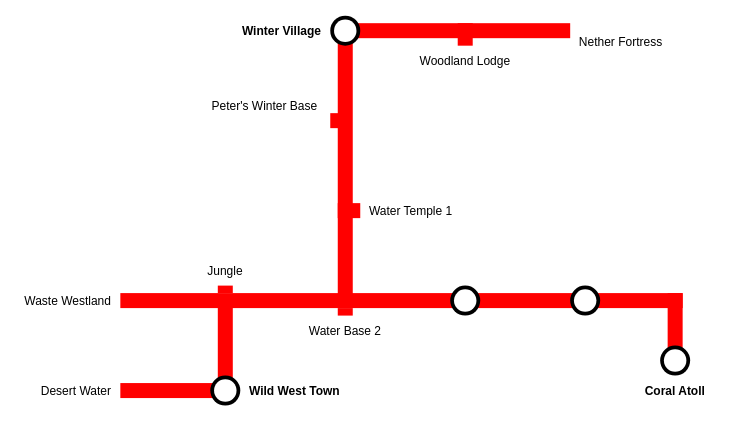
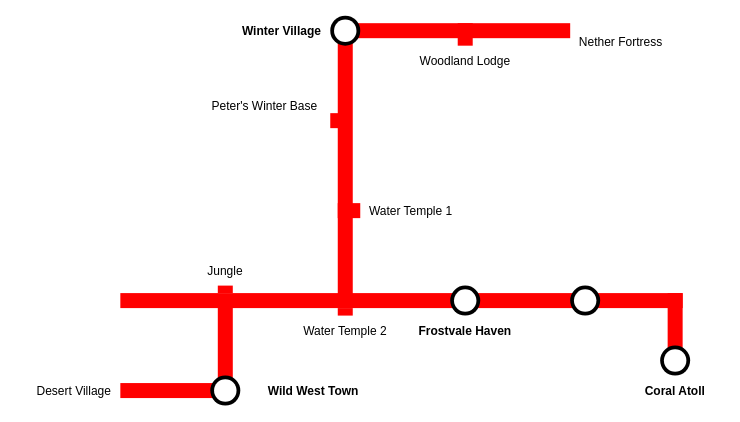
(68, 300) -> none
(345, 330) -> (345, 330)
none -> (465, 330)
(73, 390) -> (71, 390)
(297, 390) -> (315, 390)
